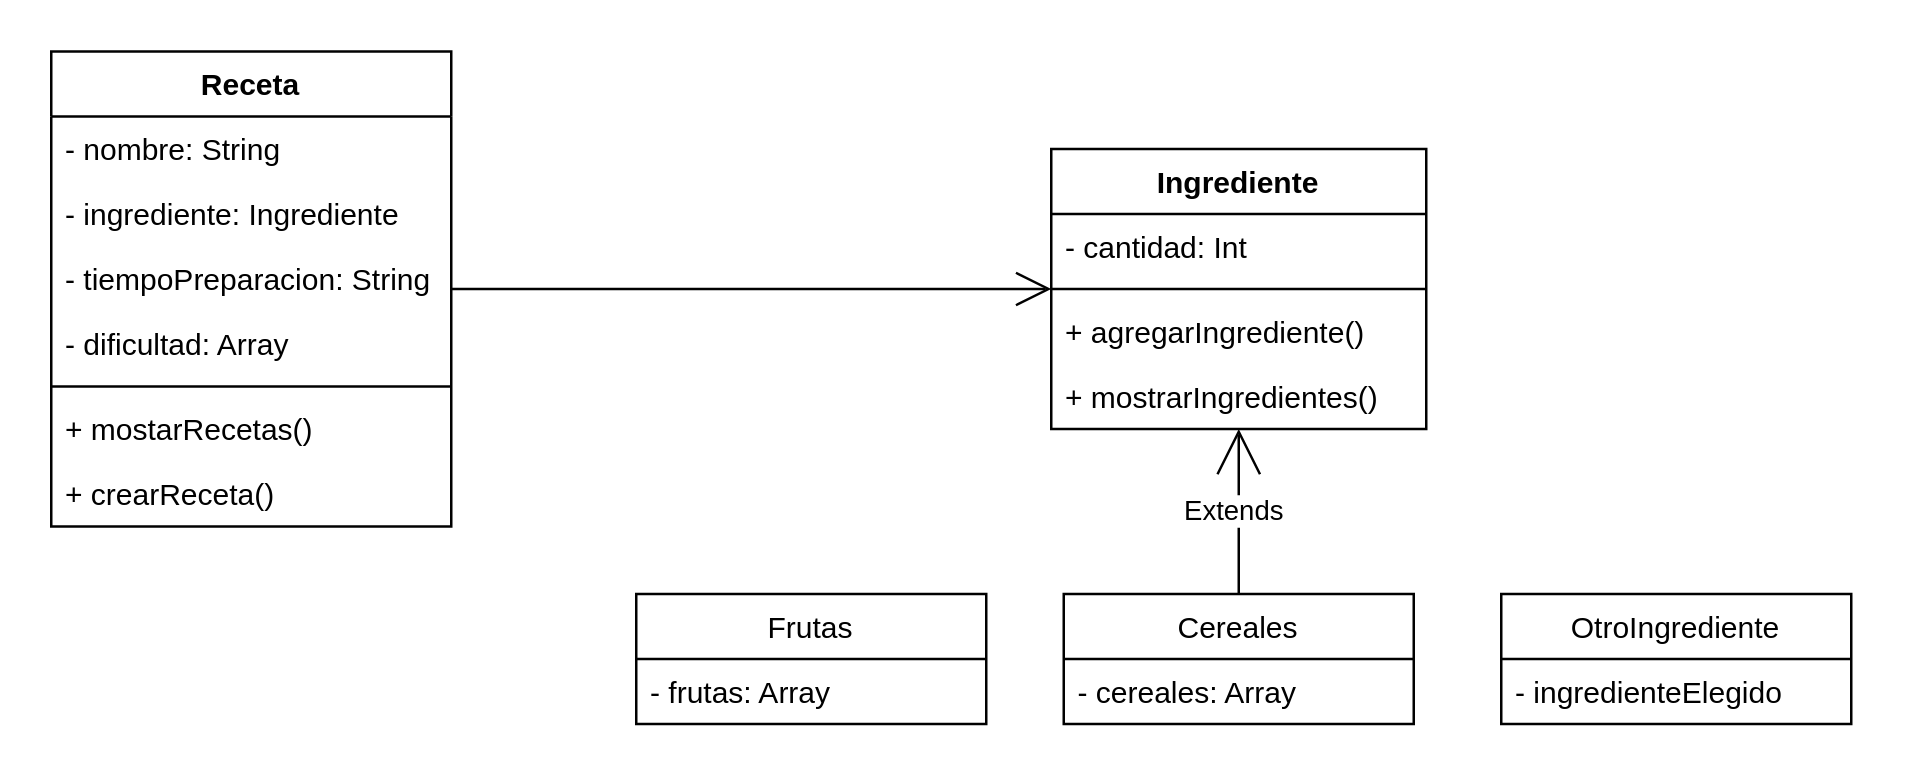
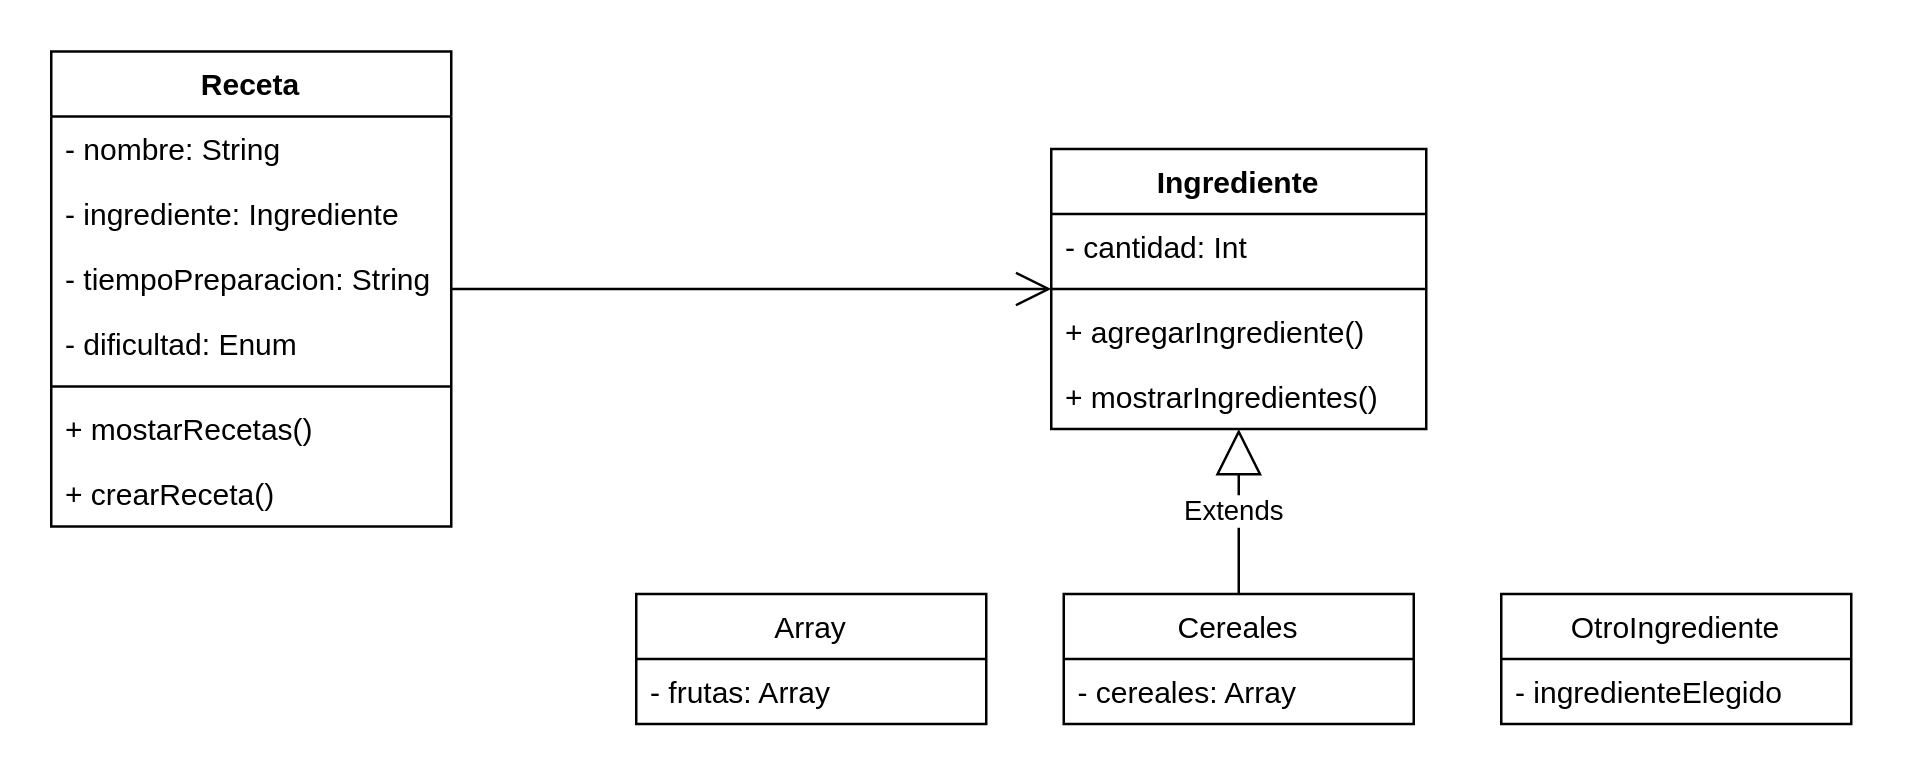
(201, 345) -> (193, 345)
(1239, 456) -> (1239, 476)
(810, 628) -> (810, 628)
